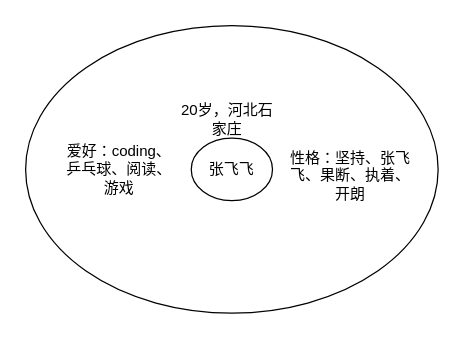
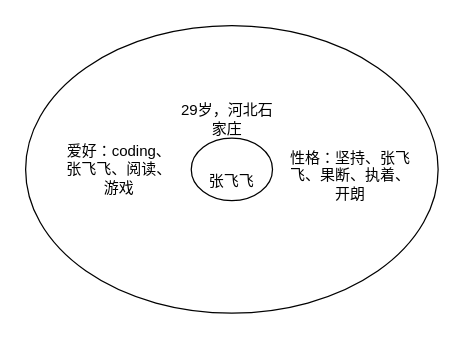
(228, 119) -> (228, 119)
(119, 169) -> (119, 169)
(232, 169) -> (232, 182)
